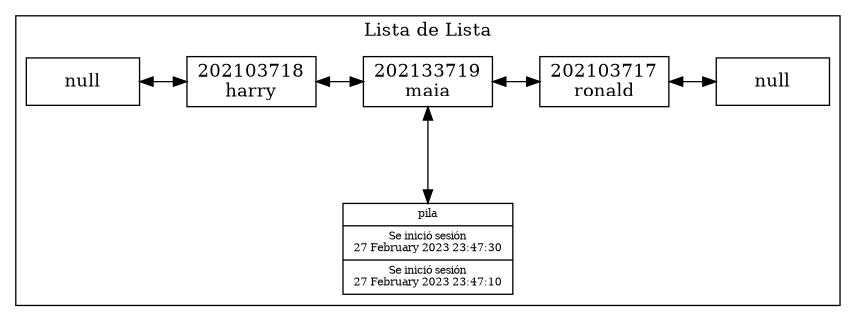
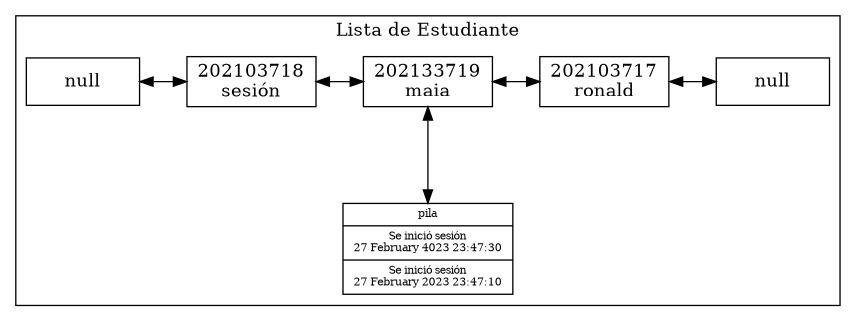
(428, 31) -> (428, 31)
(251, 82) -> (251, 82)
(428, 248) -> (428, 248)
